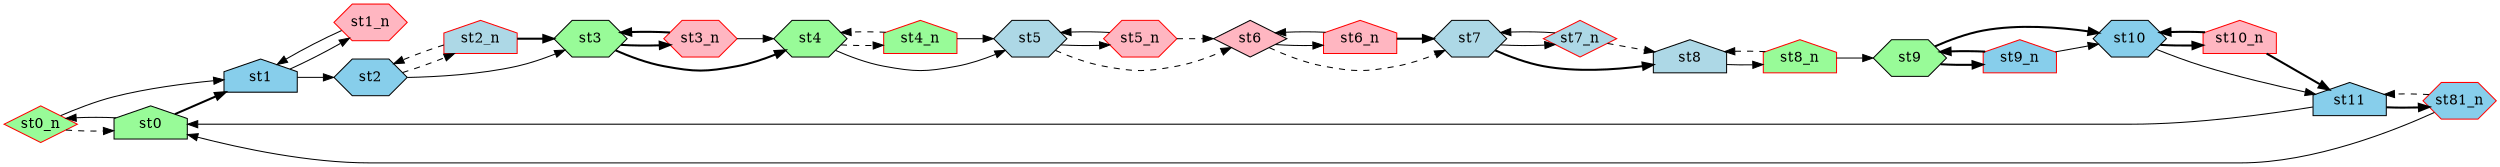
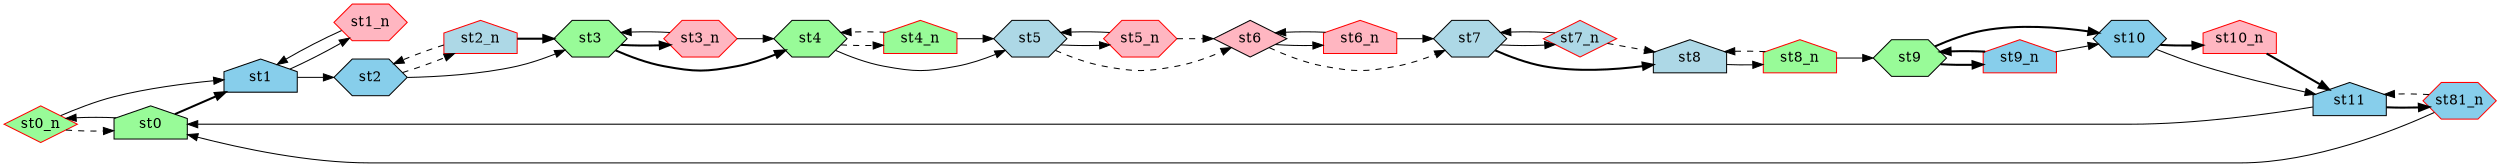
(651, 32) -> (651, 32)
(2188, 32) -> none
(1410, 39) -> (1410, 39)
